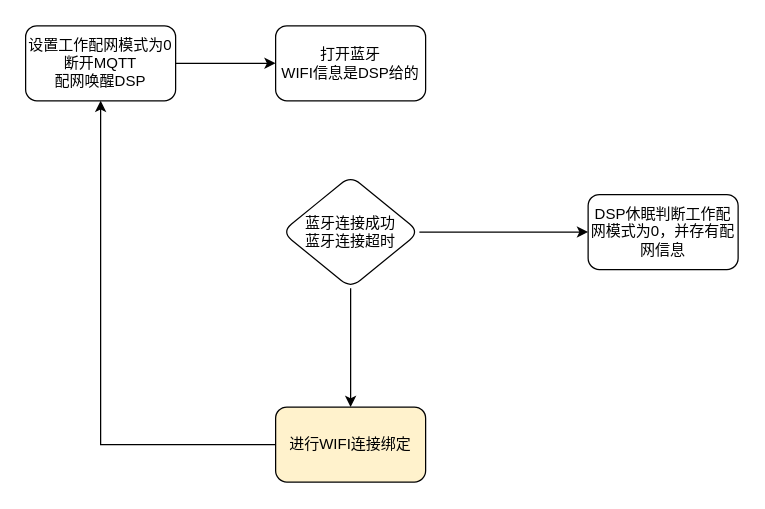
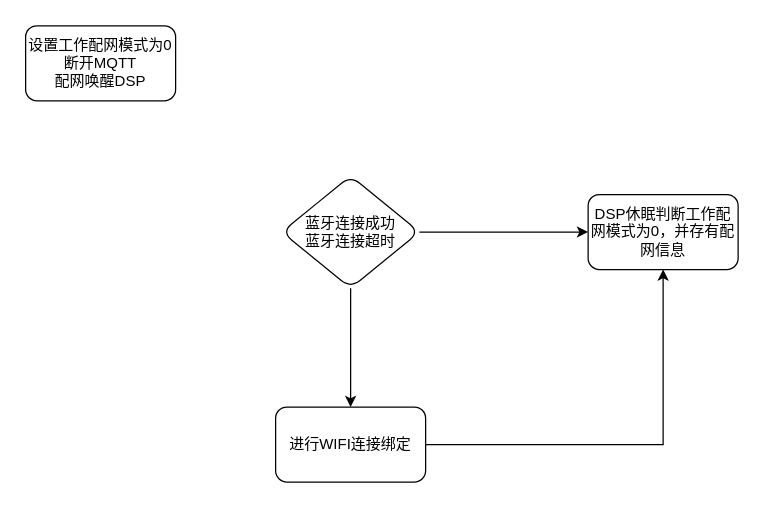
(222, 63) -> none
(351, 63) -> none
(101, 364) -> (628, 444)
(351, 444) -> (351, 444)
